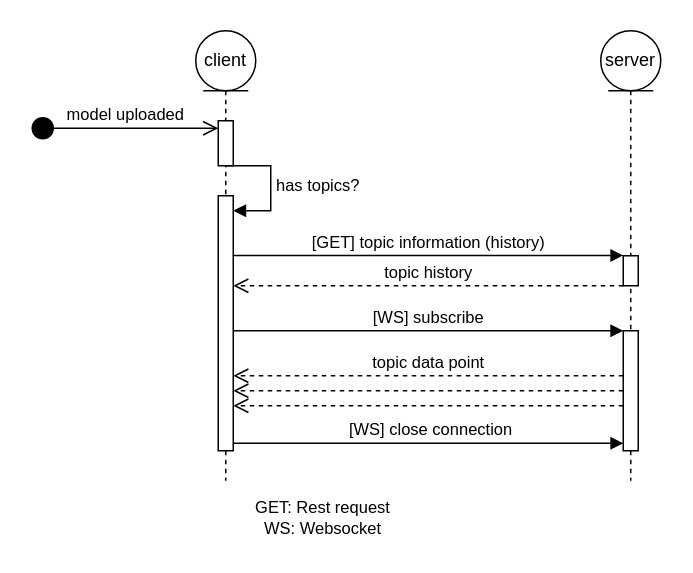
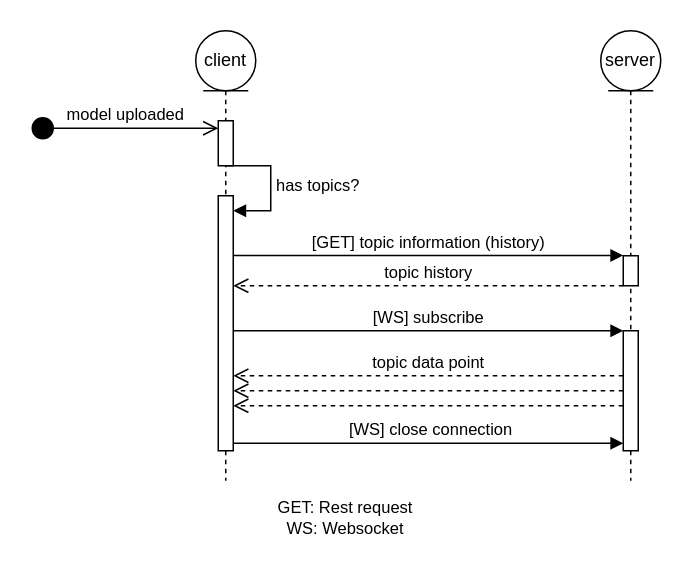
(323, 518) -> (346, 518)
